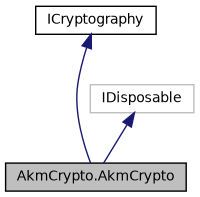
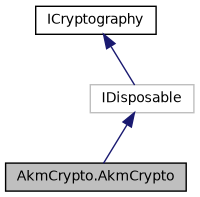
(77, 106) -> (123, 66)
